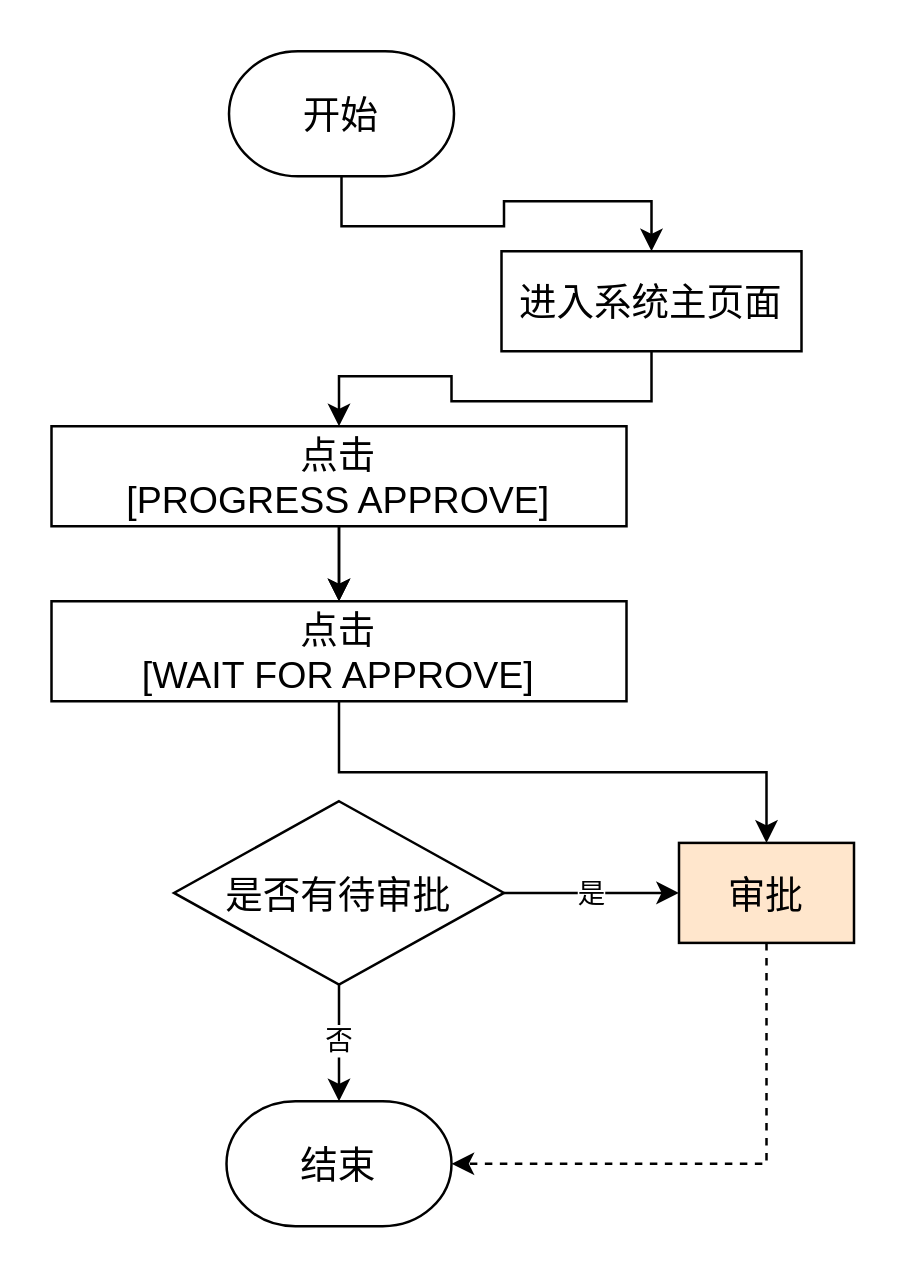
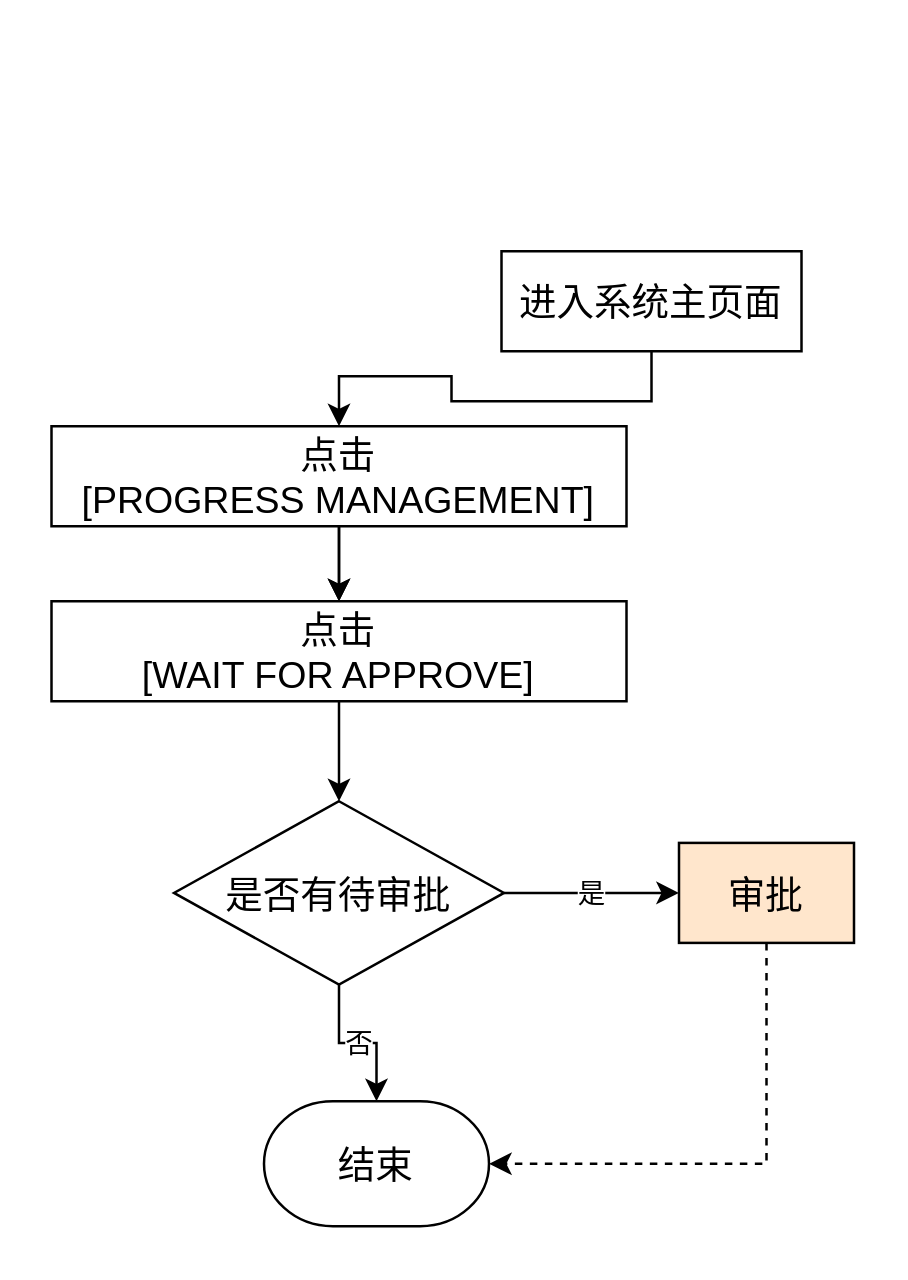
(341, 114) -> none
(501, 226) -> none
(339, 476) -> (339, 476)
(578, 772) -> (339, 777)
(339, 1164) -> (376, 1164)
